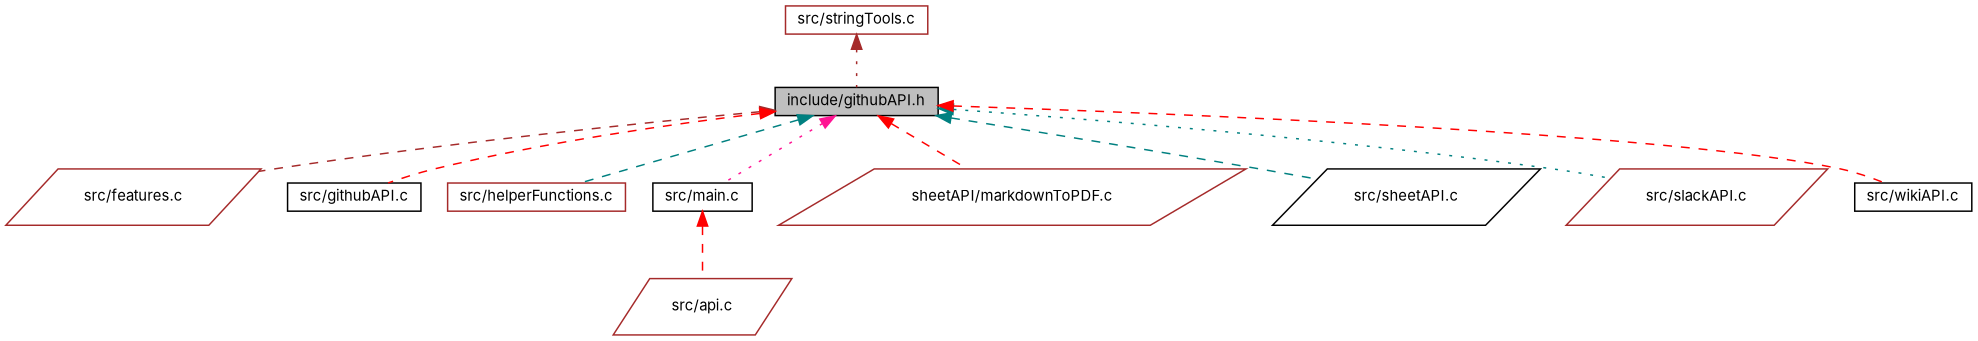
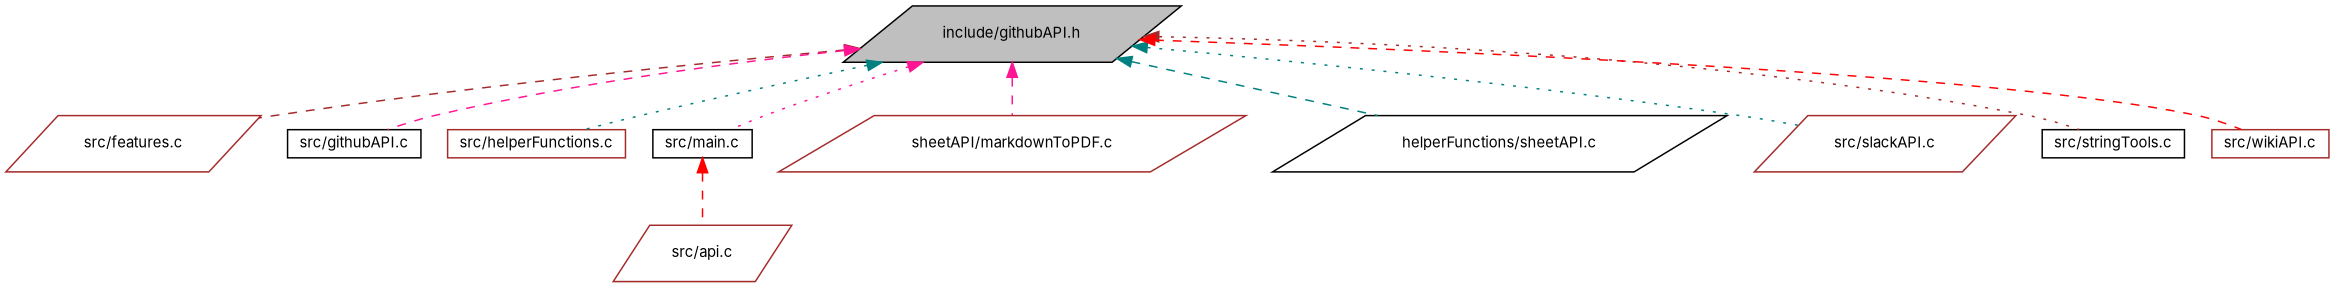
(857, 20) -> (2113, 144)
(857, 68) -> (1829, 84)
(857, 102) -> (1012, 34)
(573, 141) -> (591, 85)
(929, 146) -> (1012, 96)
(689, 151) -> (725, 96)
(1406, 197) -> (1500, 144)
(1913, 197) -> (2270, 144)
